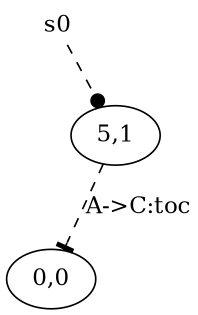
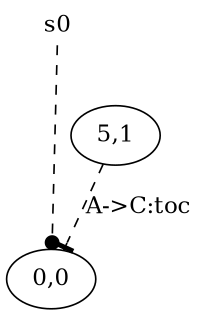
(81, 70) -> (55, 140)
